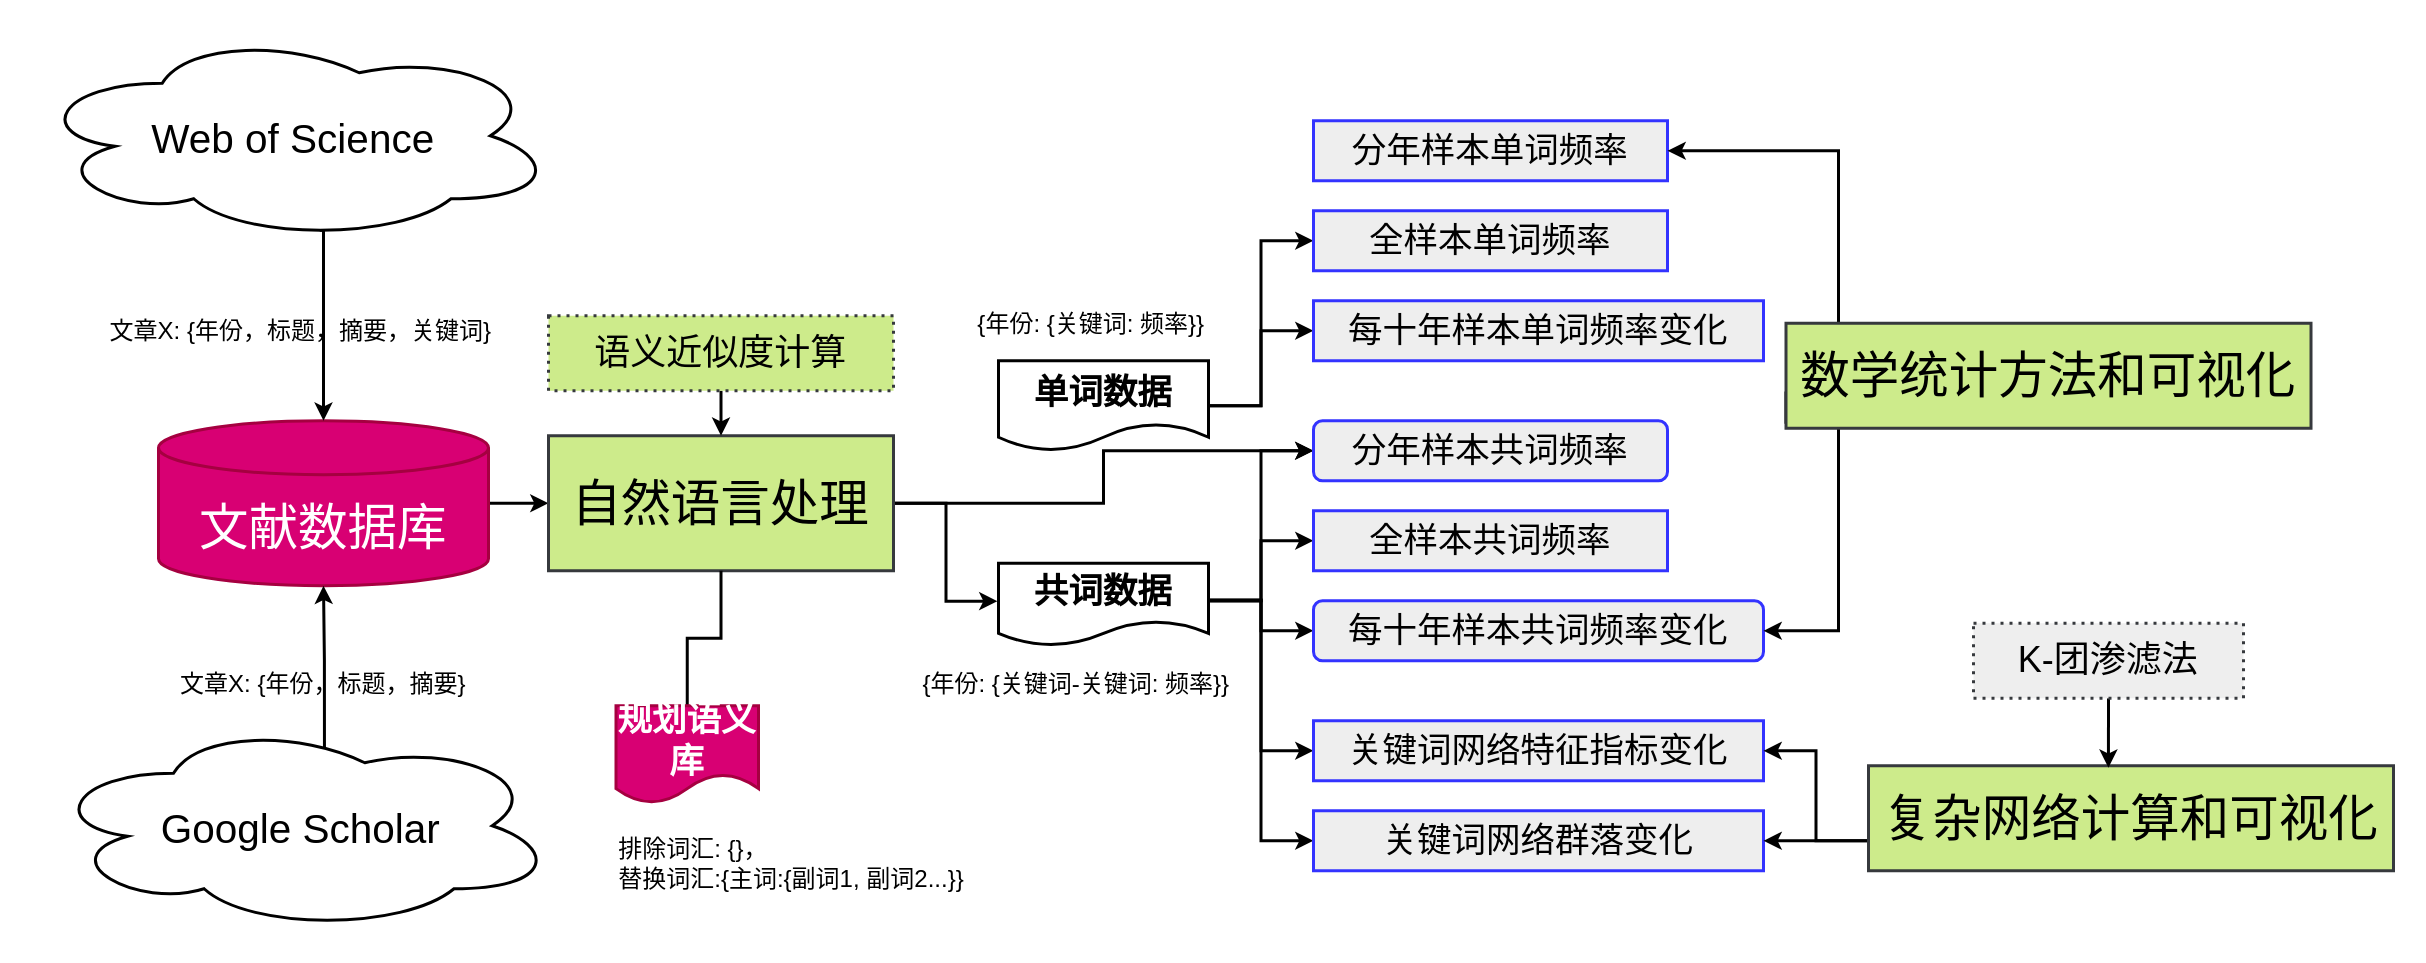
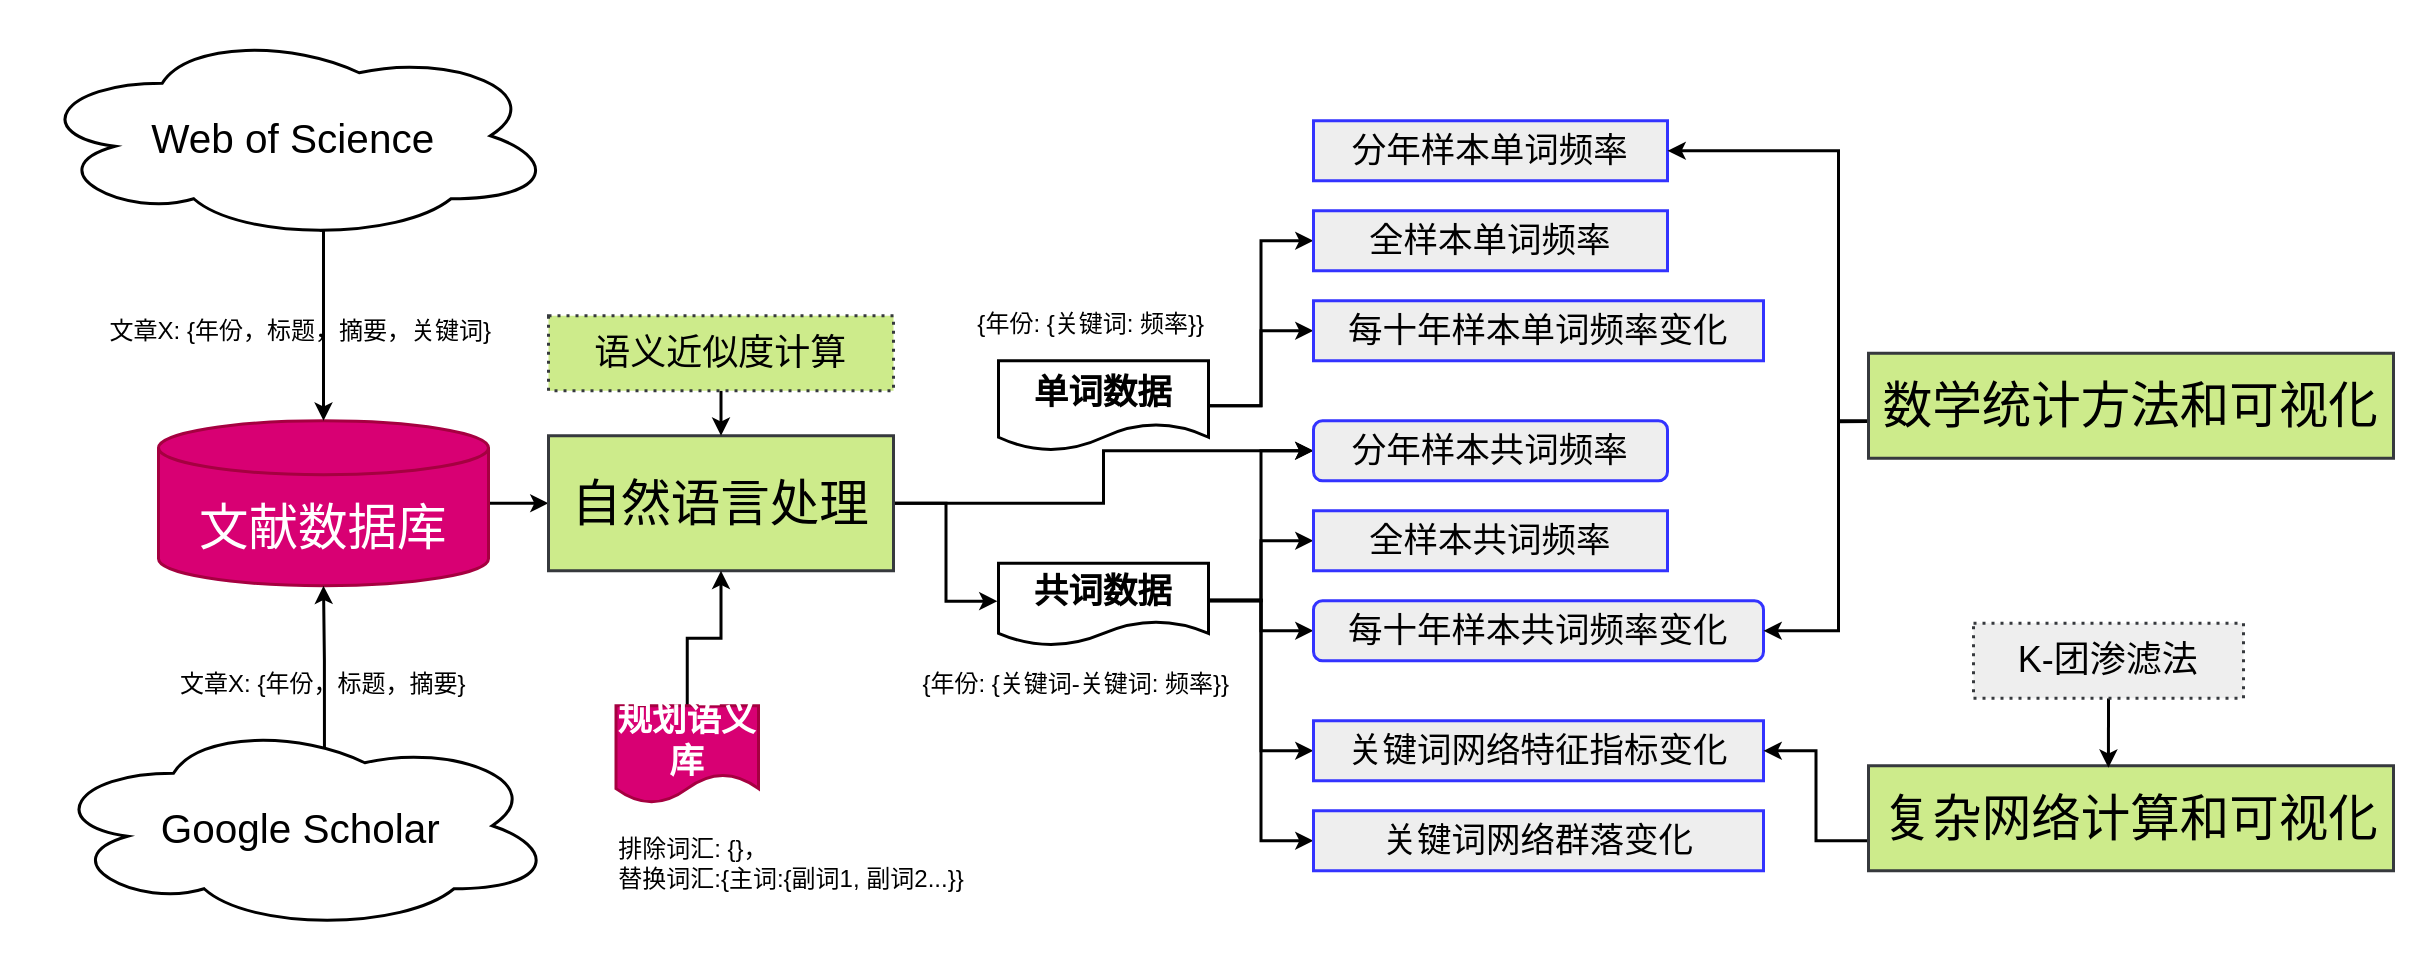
(2048, 376) -> (2131, 406)
(721, 581) -> (721, 585)
(1795, 841) -> none
